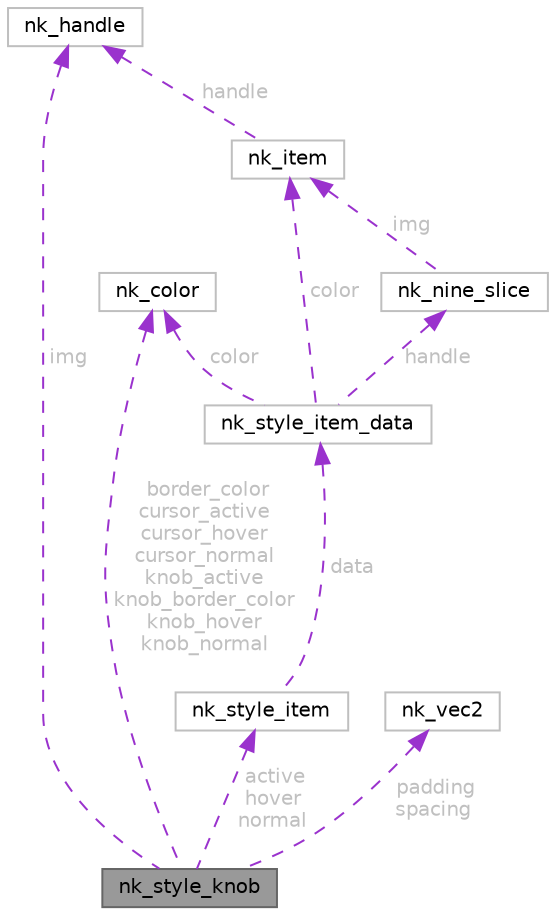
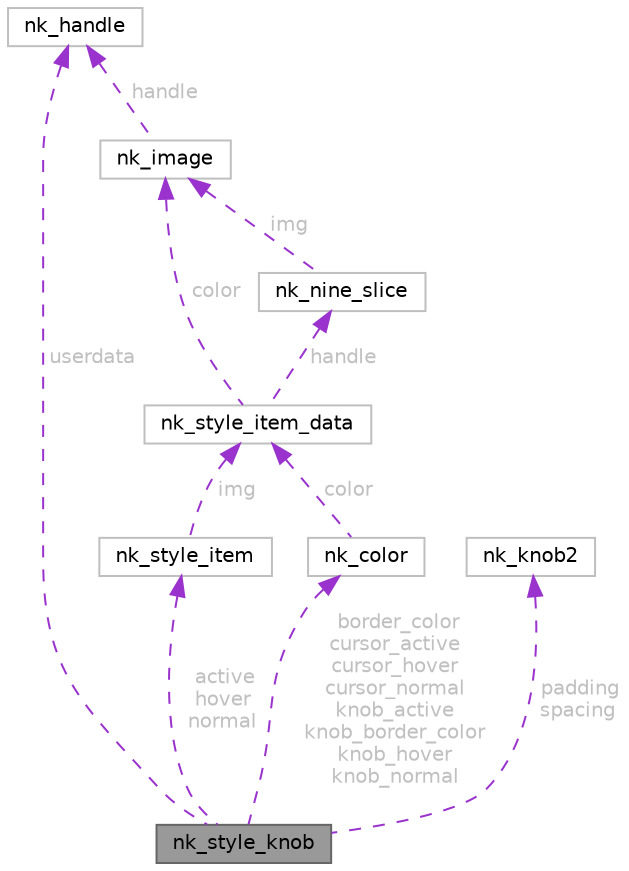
(288, 160) -> (166, 160)
(65, 358) -> (89, 358)
(212, 376) -> (318, 498)
(349, 568) -> (234, 491)
(443, 711) -> (531, 557)
